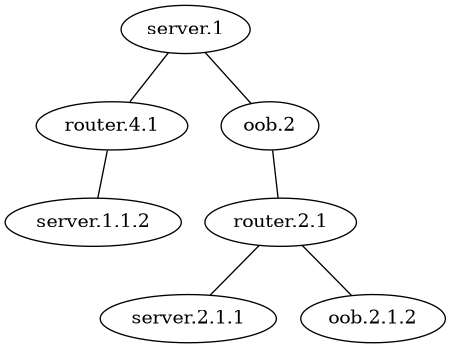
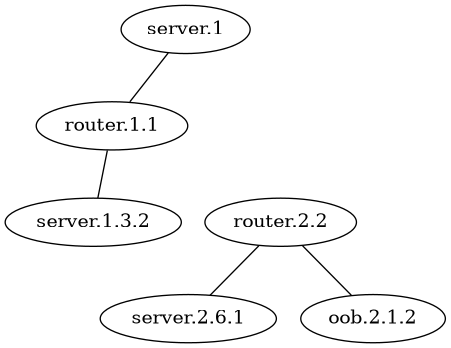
(112, 126) -> (112, 126)
(270, 126) -> none
(93, 222) -> (93, 222)
(281, 222) -> (281, 222)
(188, 319) -> (188, 319)
